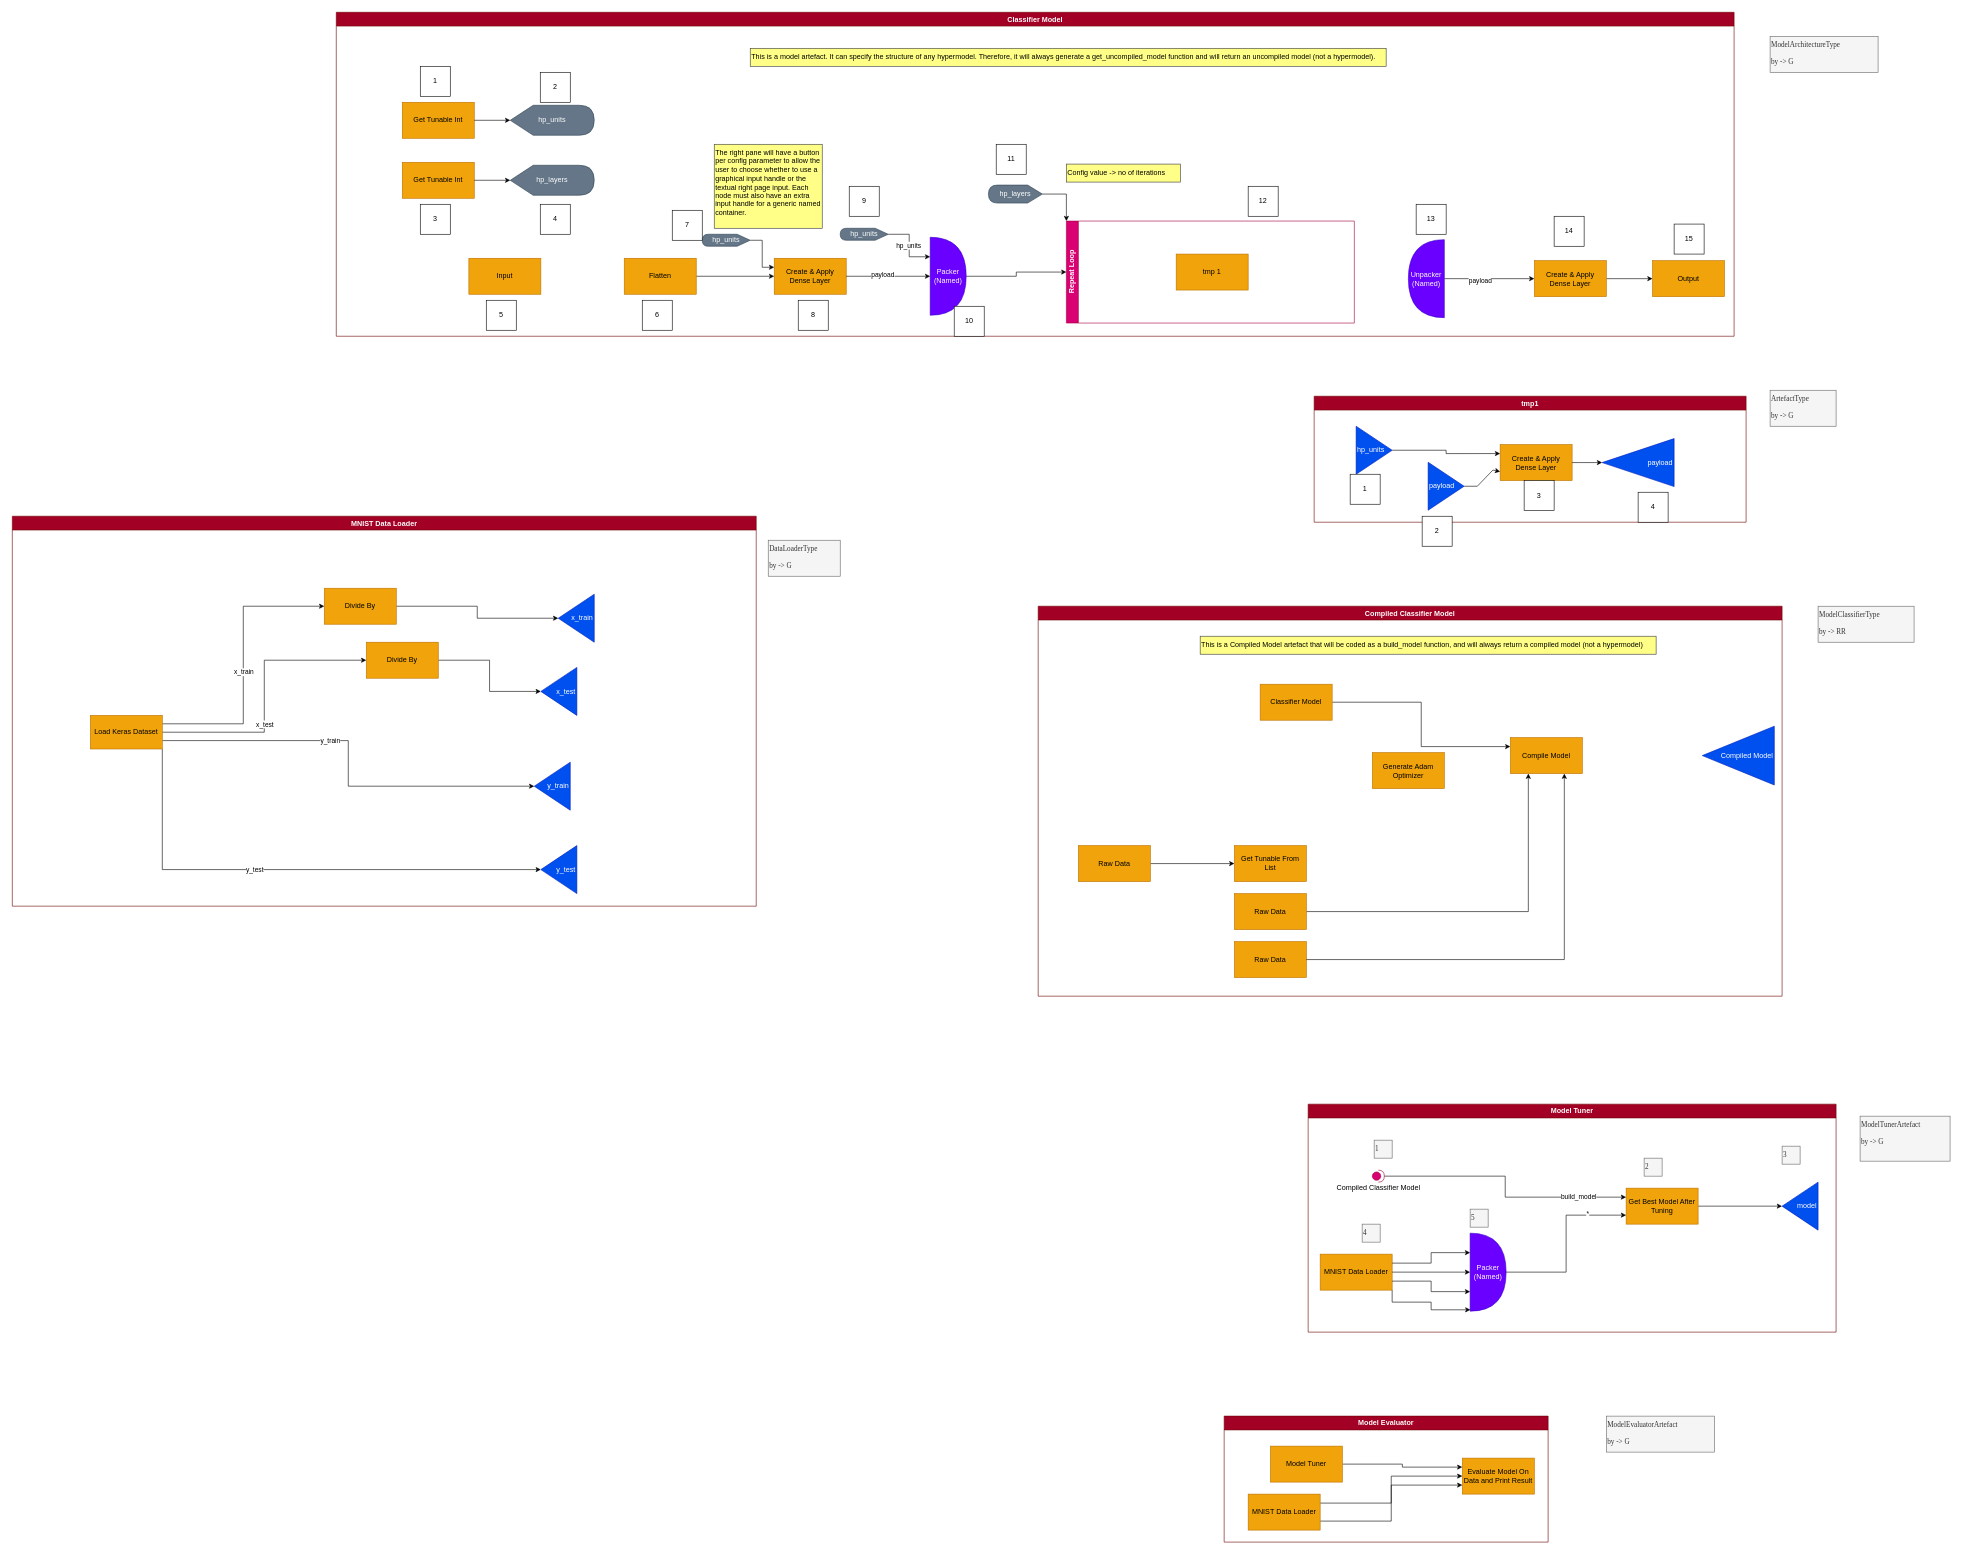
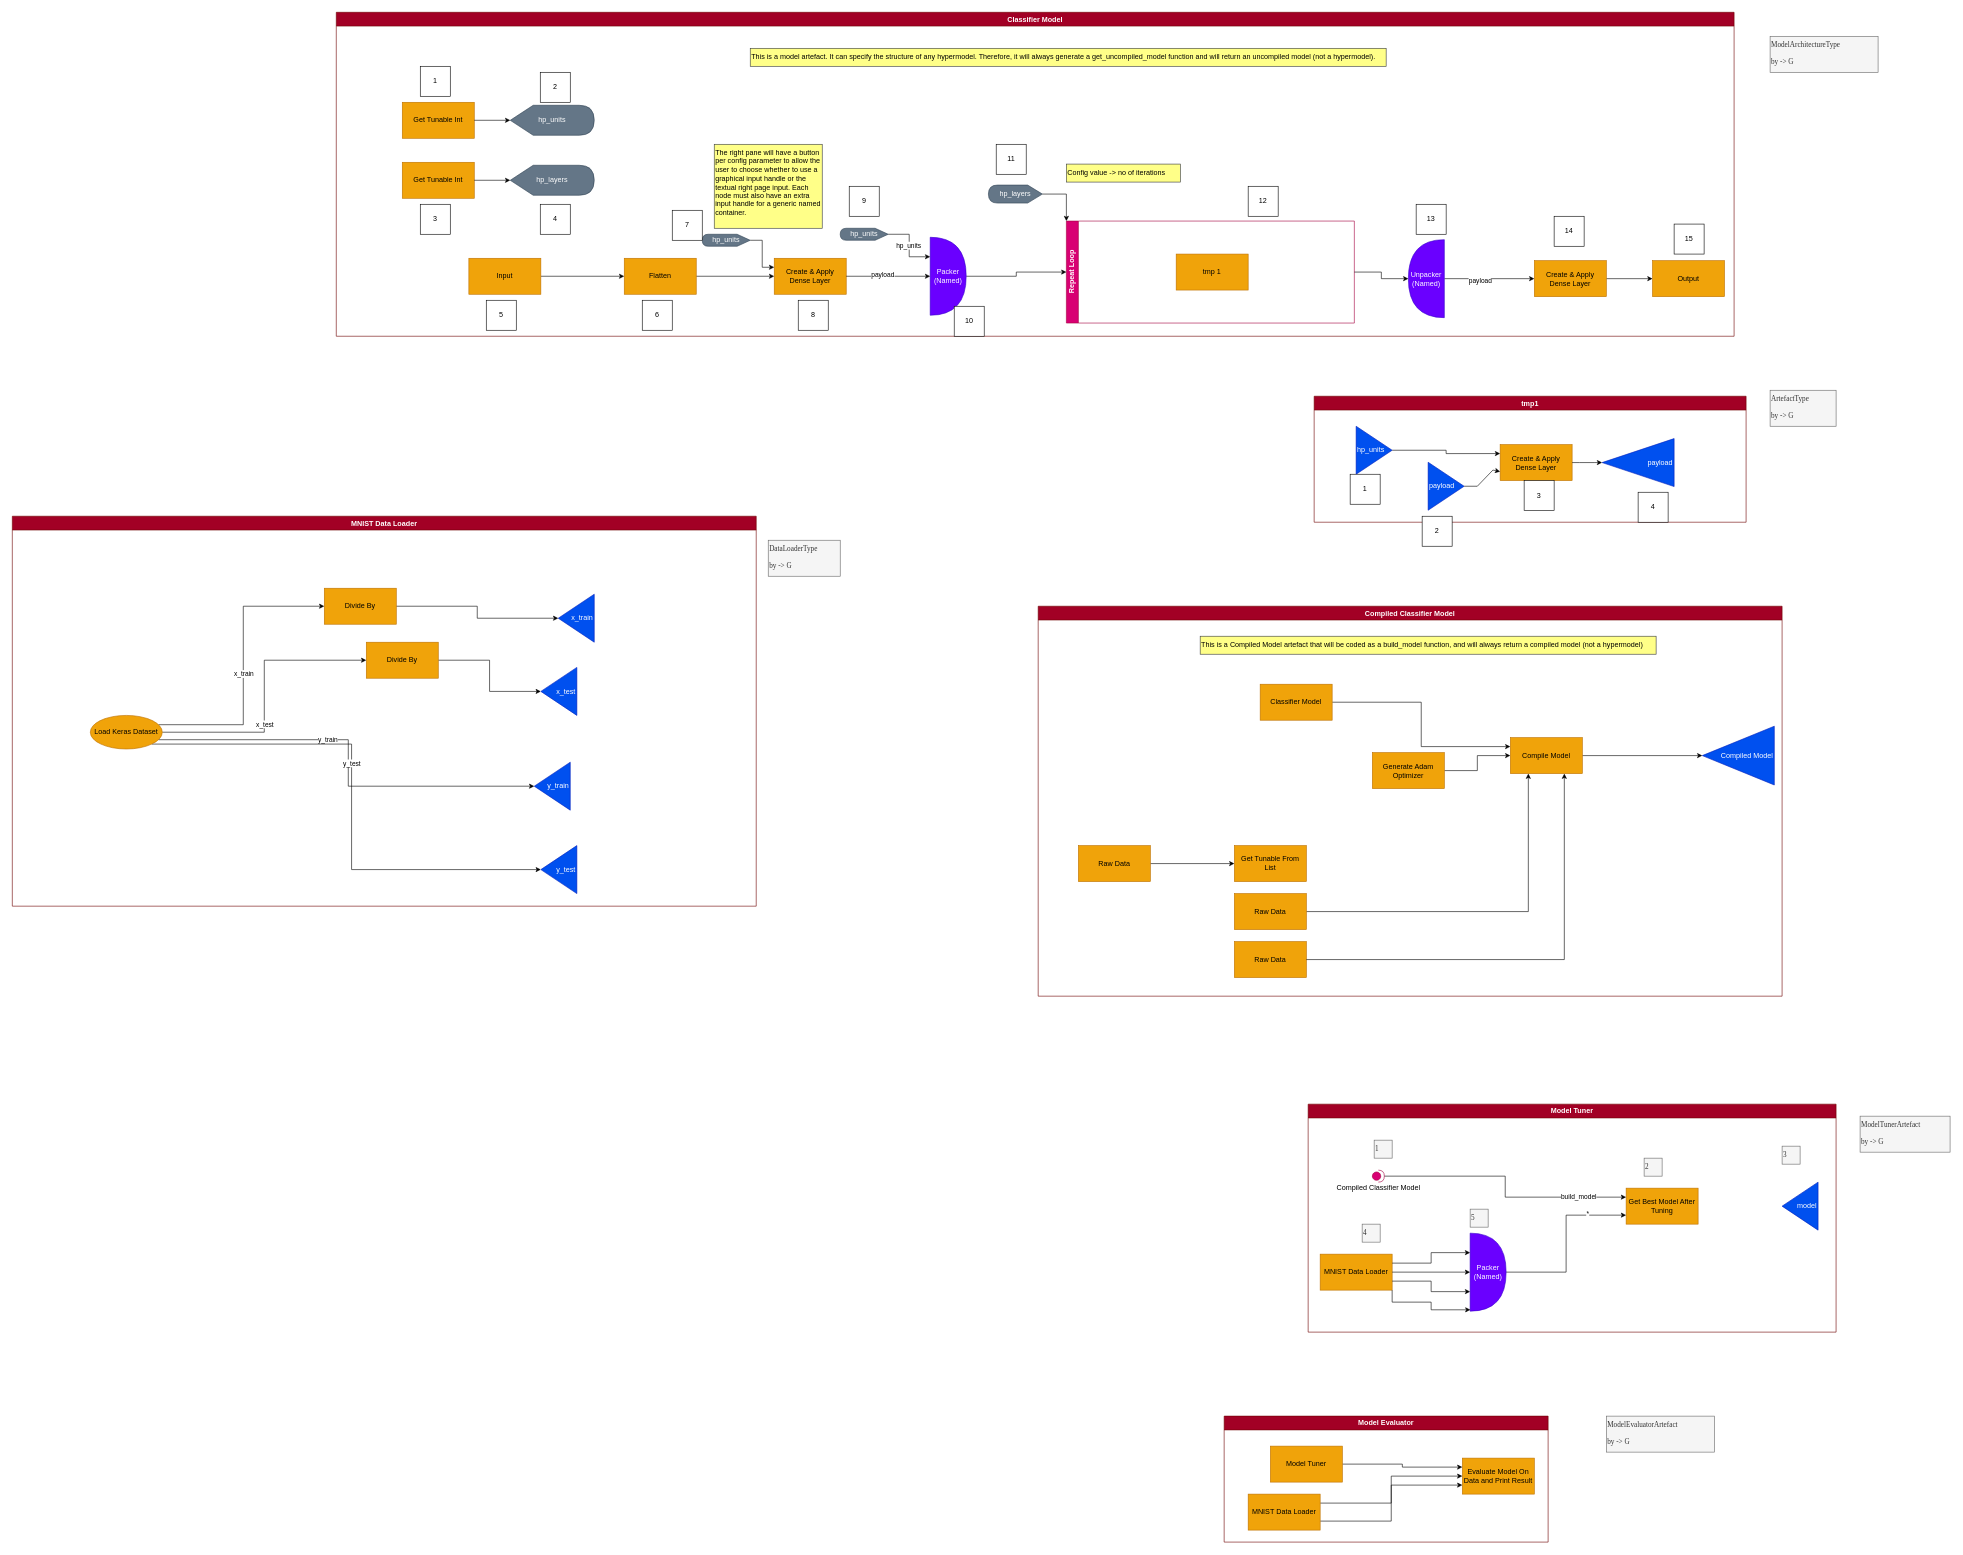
none -> (618, 276)
none -> (1389, 279)
(1866, 624) -> none
(126, 732) -> (126, 732)
none -> (1641, 756)
none -> (1463, 771)
(1905, 1139) -> (1905, 1134)
(1776, 1206) -> none
